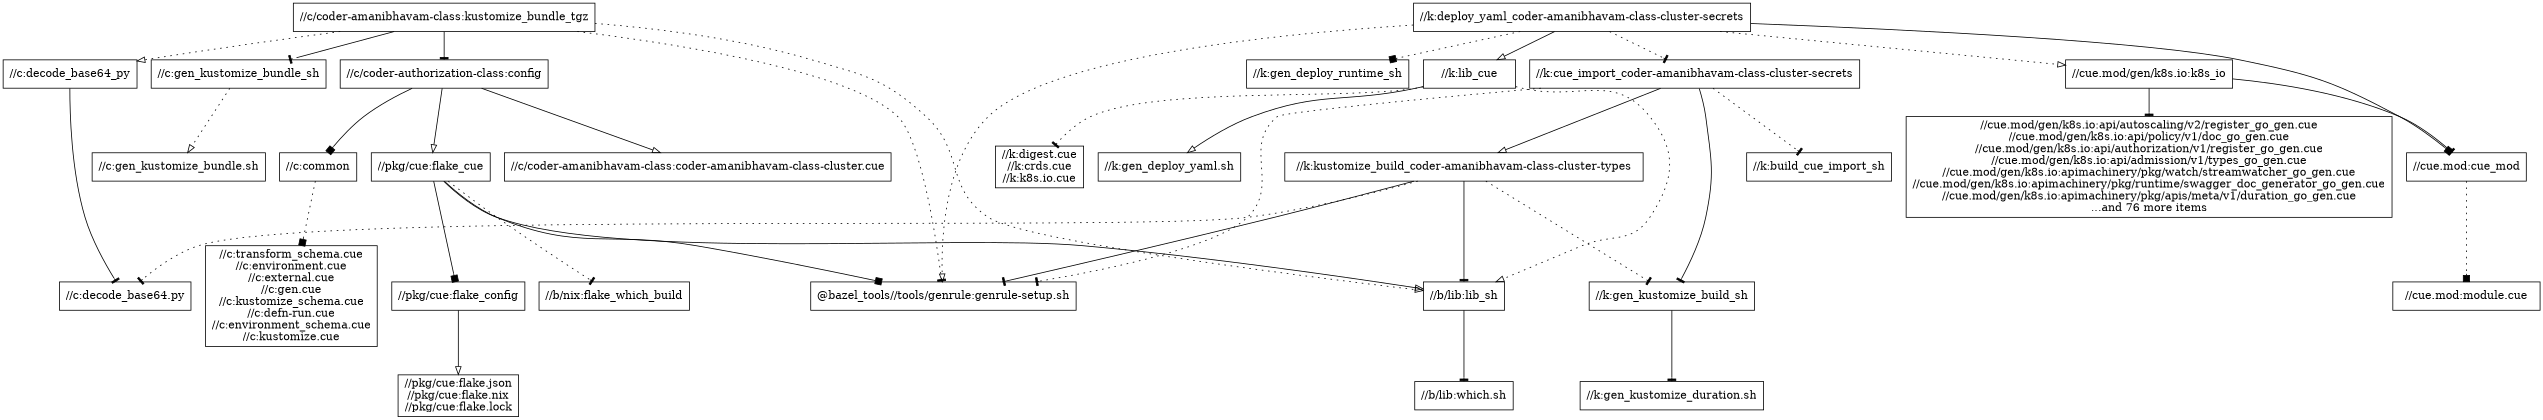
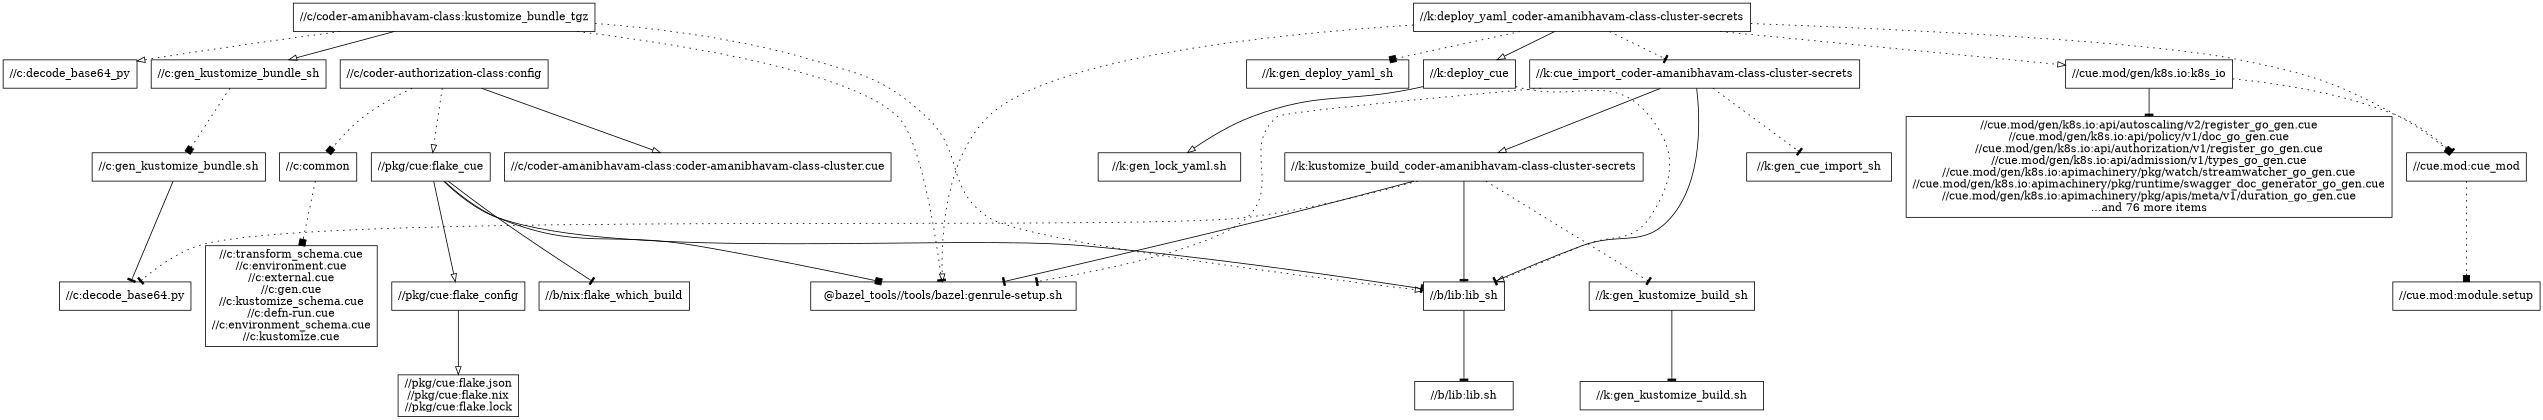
(444, 44) -> none
(2108, 44) -> (2108, 44)
(345, 45) -> (345, 45)
(1328, 74) -> (1328, 74)
(1469, 74) -> (1469, 74)
(2347, 99) -> (2347, 99)
(369, 113) -> (369, 113)
(438, 116) -> (438, 116)
(211, 117) -> (211, 117)
(1040, 167) -> none
(1169, 167) -> (1169, 167)
(1464, 167) -> (1464, 167)
(1819, 167) -> (1819, 167)
(1711, 185) -> (1650, 233)
(78, 187) -> (153, 229)
(445, 232) -> (445, 232)
(518, 232) -> (518, 232)
(926, 243) -> (926, 243)
(943, 296) -> (943, 296)
(2466, 296) -> (2466, 296)
(1464, 396) -> (1464, 396)
(1672, 396) -> (1672, 396)
